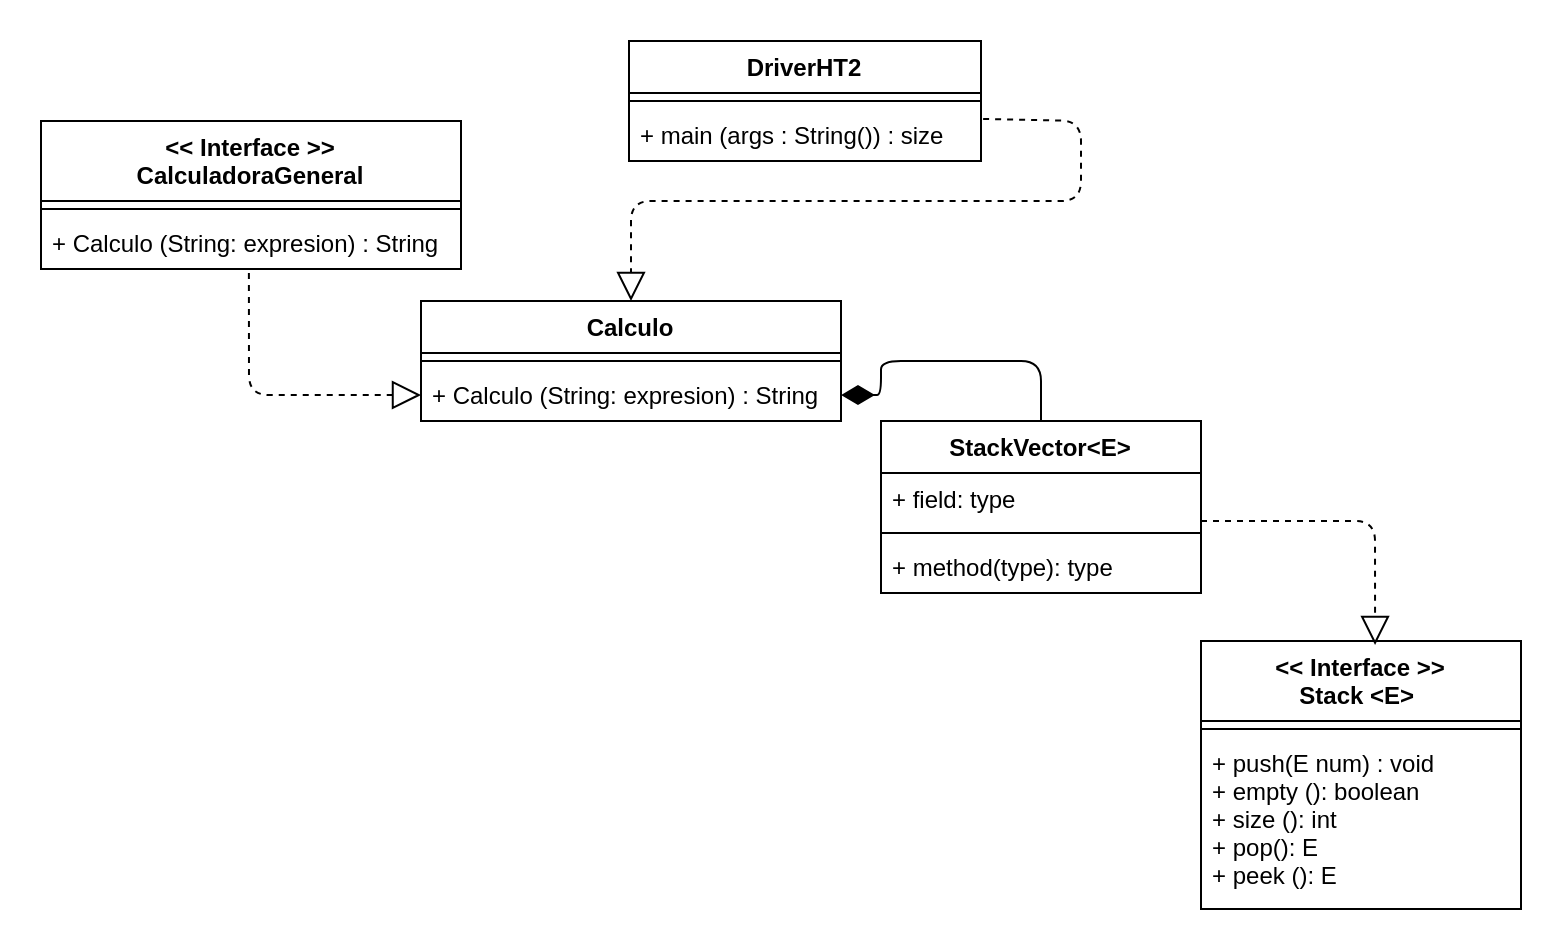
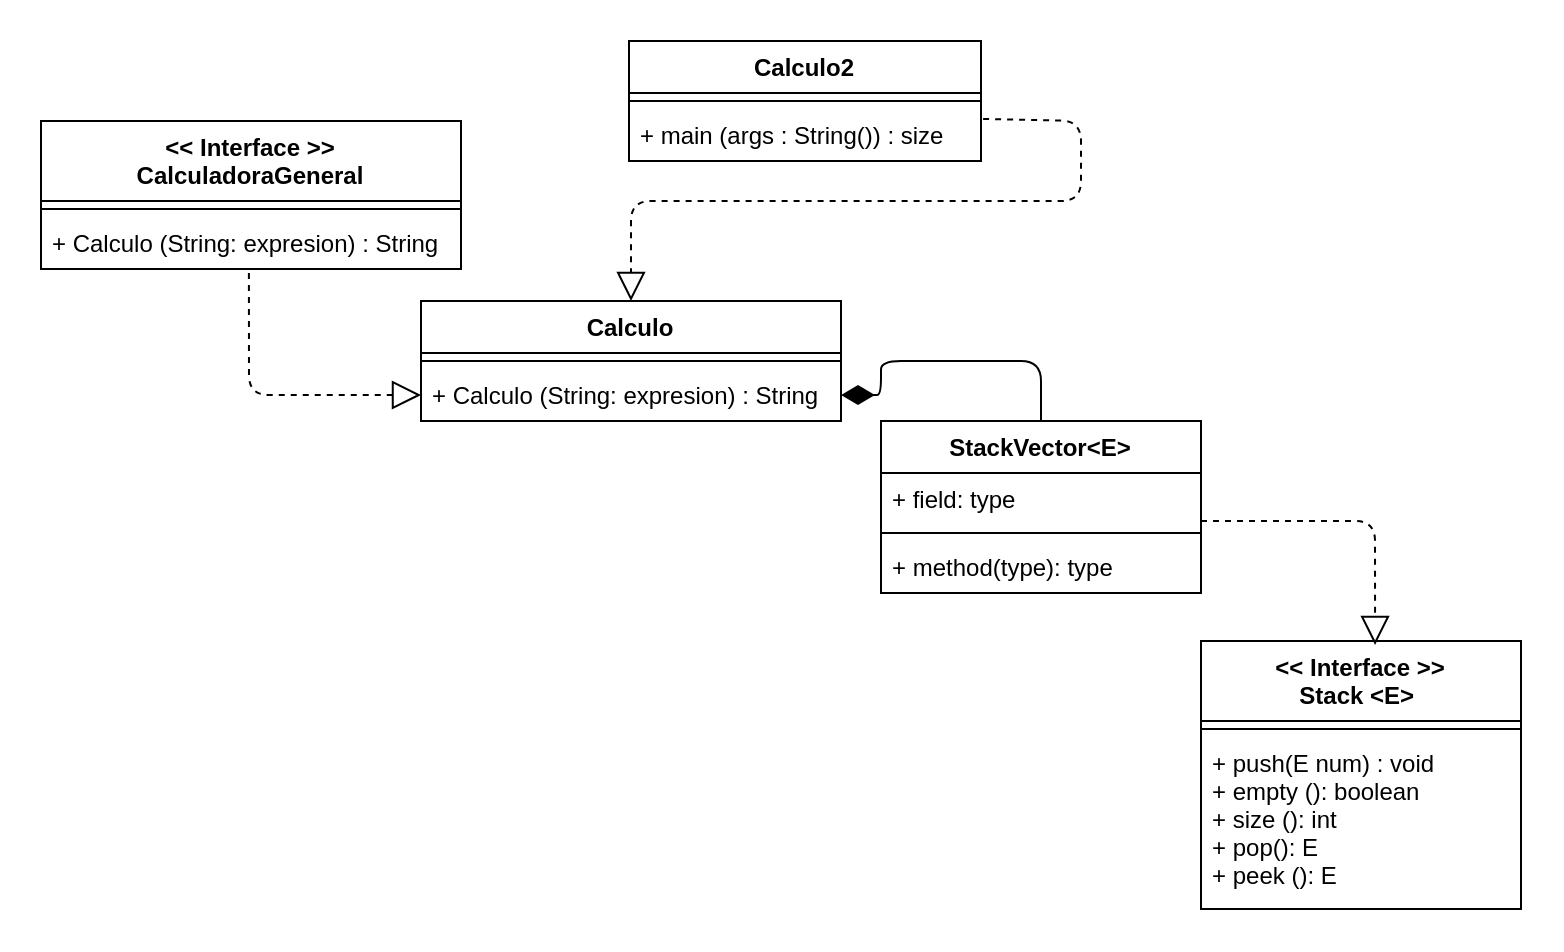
(804, 68) -> (804, 68)
